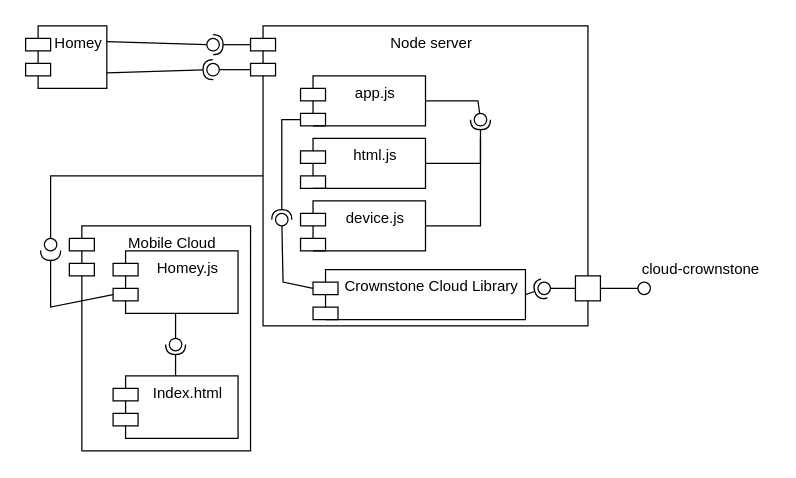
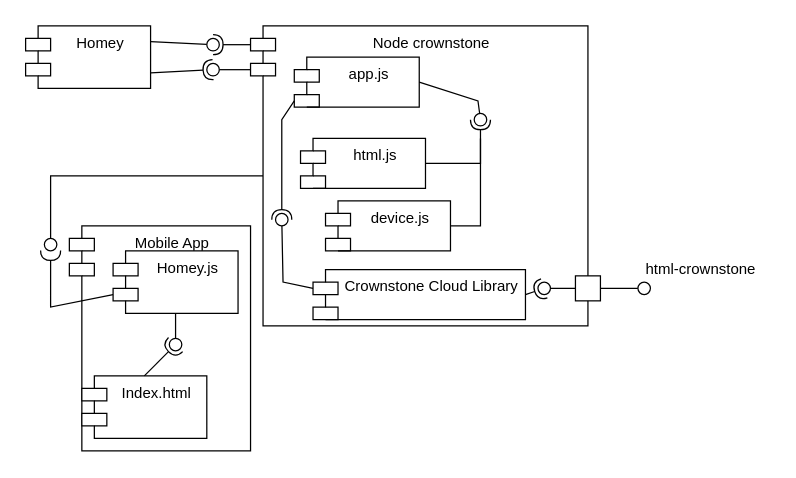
(431, 43) -> (431, 43)
(66, 57) -> (88, 57)
(363, 101) -> (357, 82)
(363, 226) -> (388, 226)
(172, 243) -> (172, 243)
(701, 269) -> (701, 269)
(176, 407) -> (144, 407)
